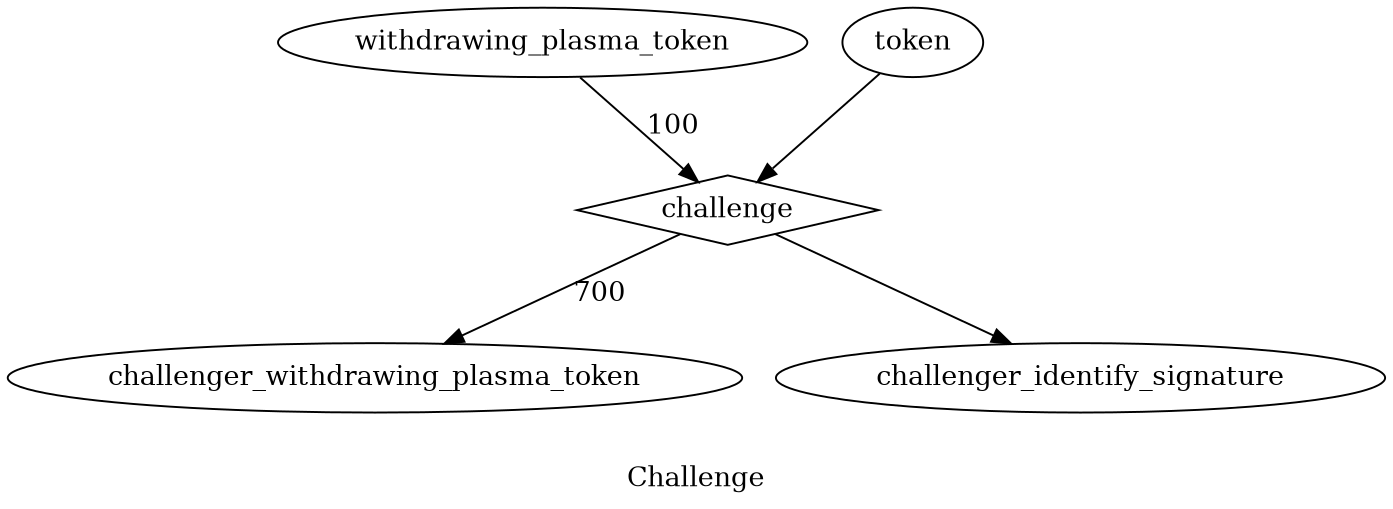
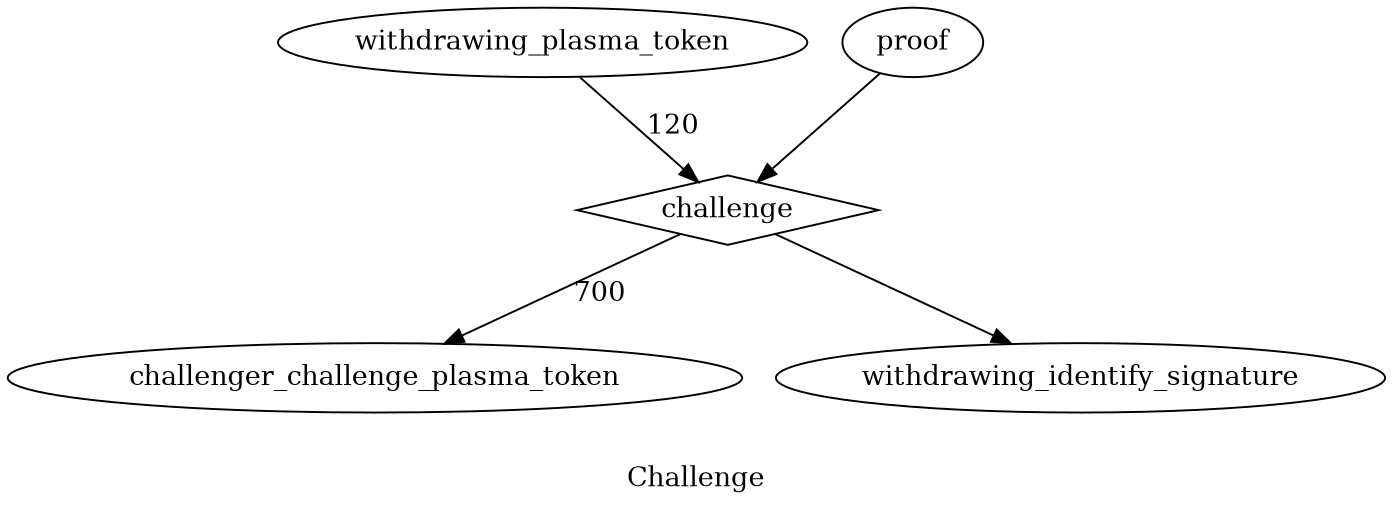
(913, 42) -> (913, 42)
(674, 126) -> (674, 126)
(375, 378) -> (375, 378)
(1081, 378) -> (1081, 378)
